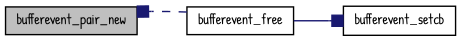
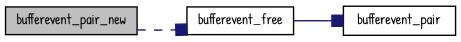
(169, 12) -> (155, 30)
(399, 21) -> (399, 21)
